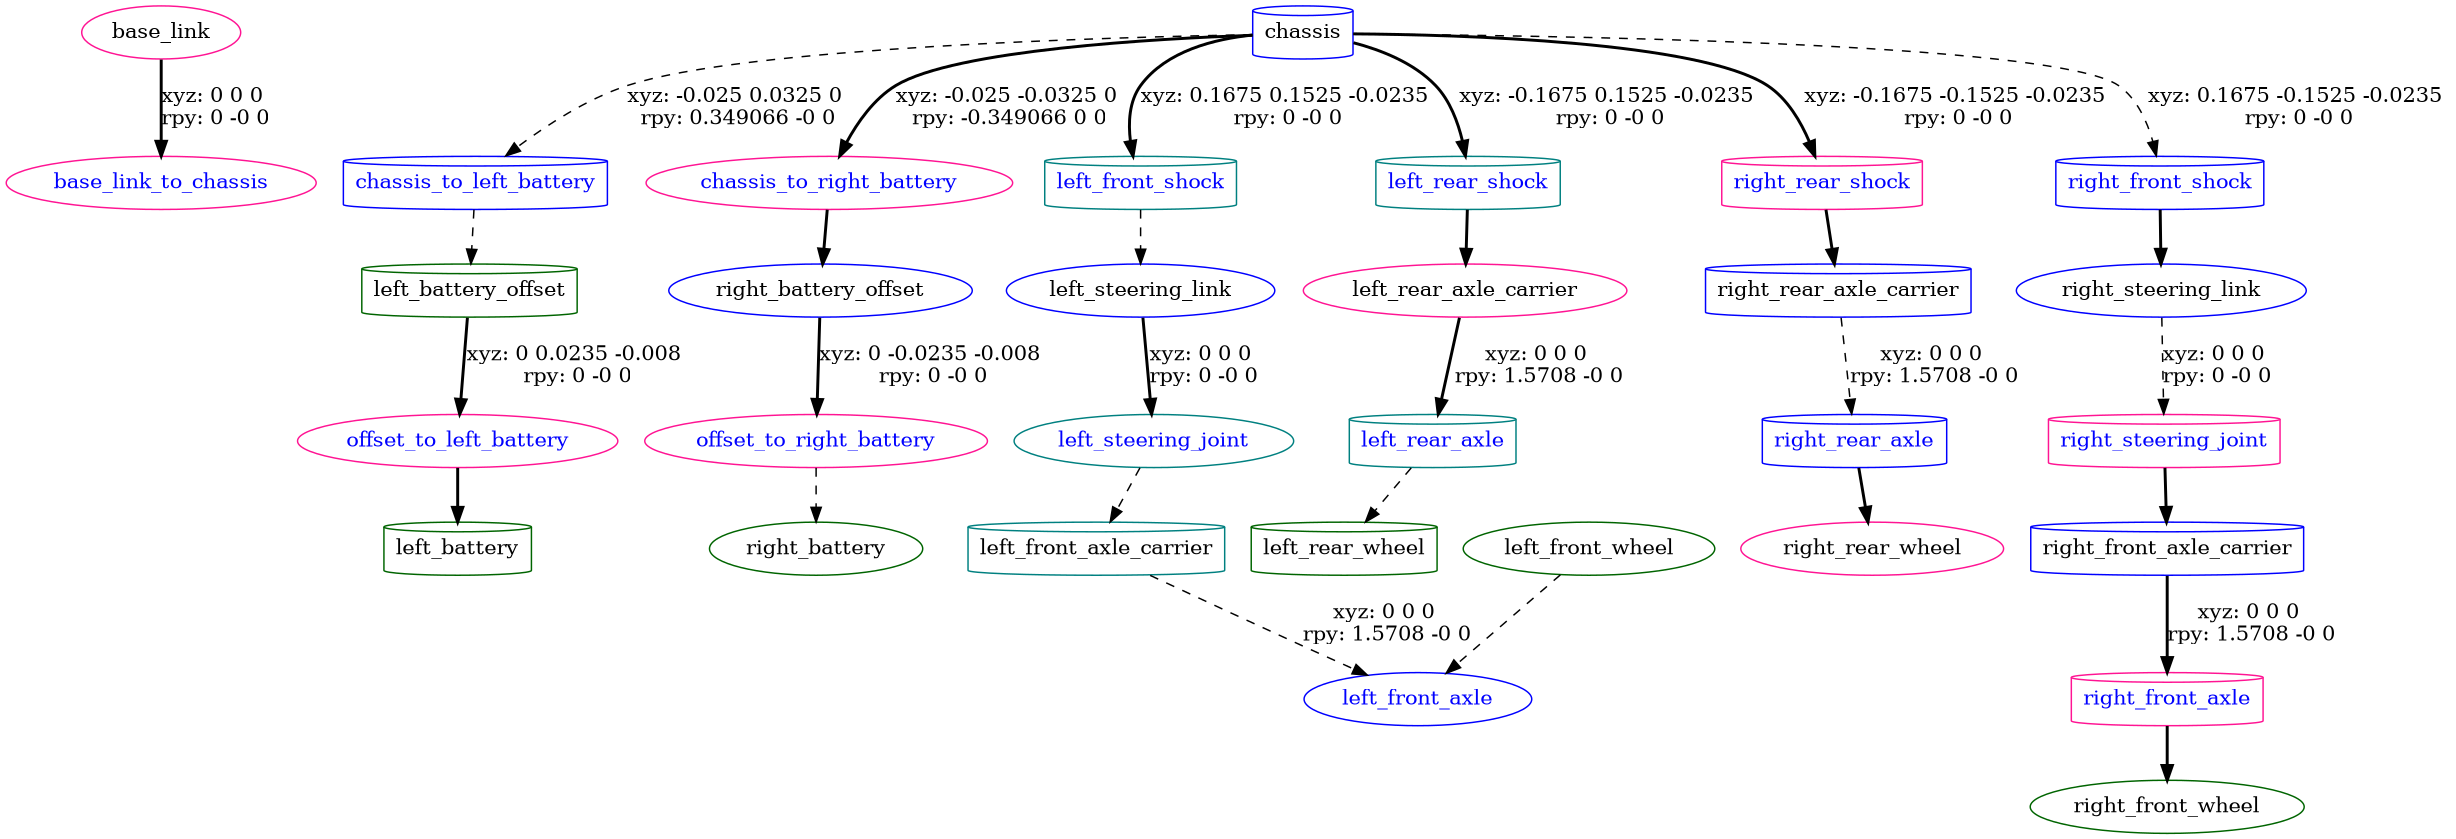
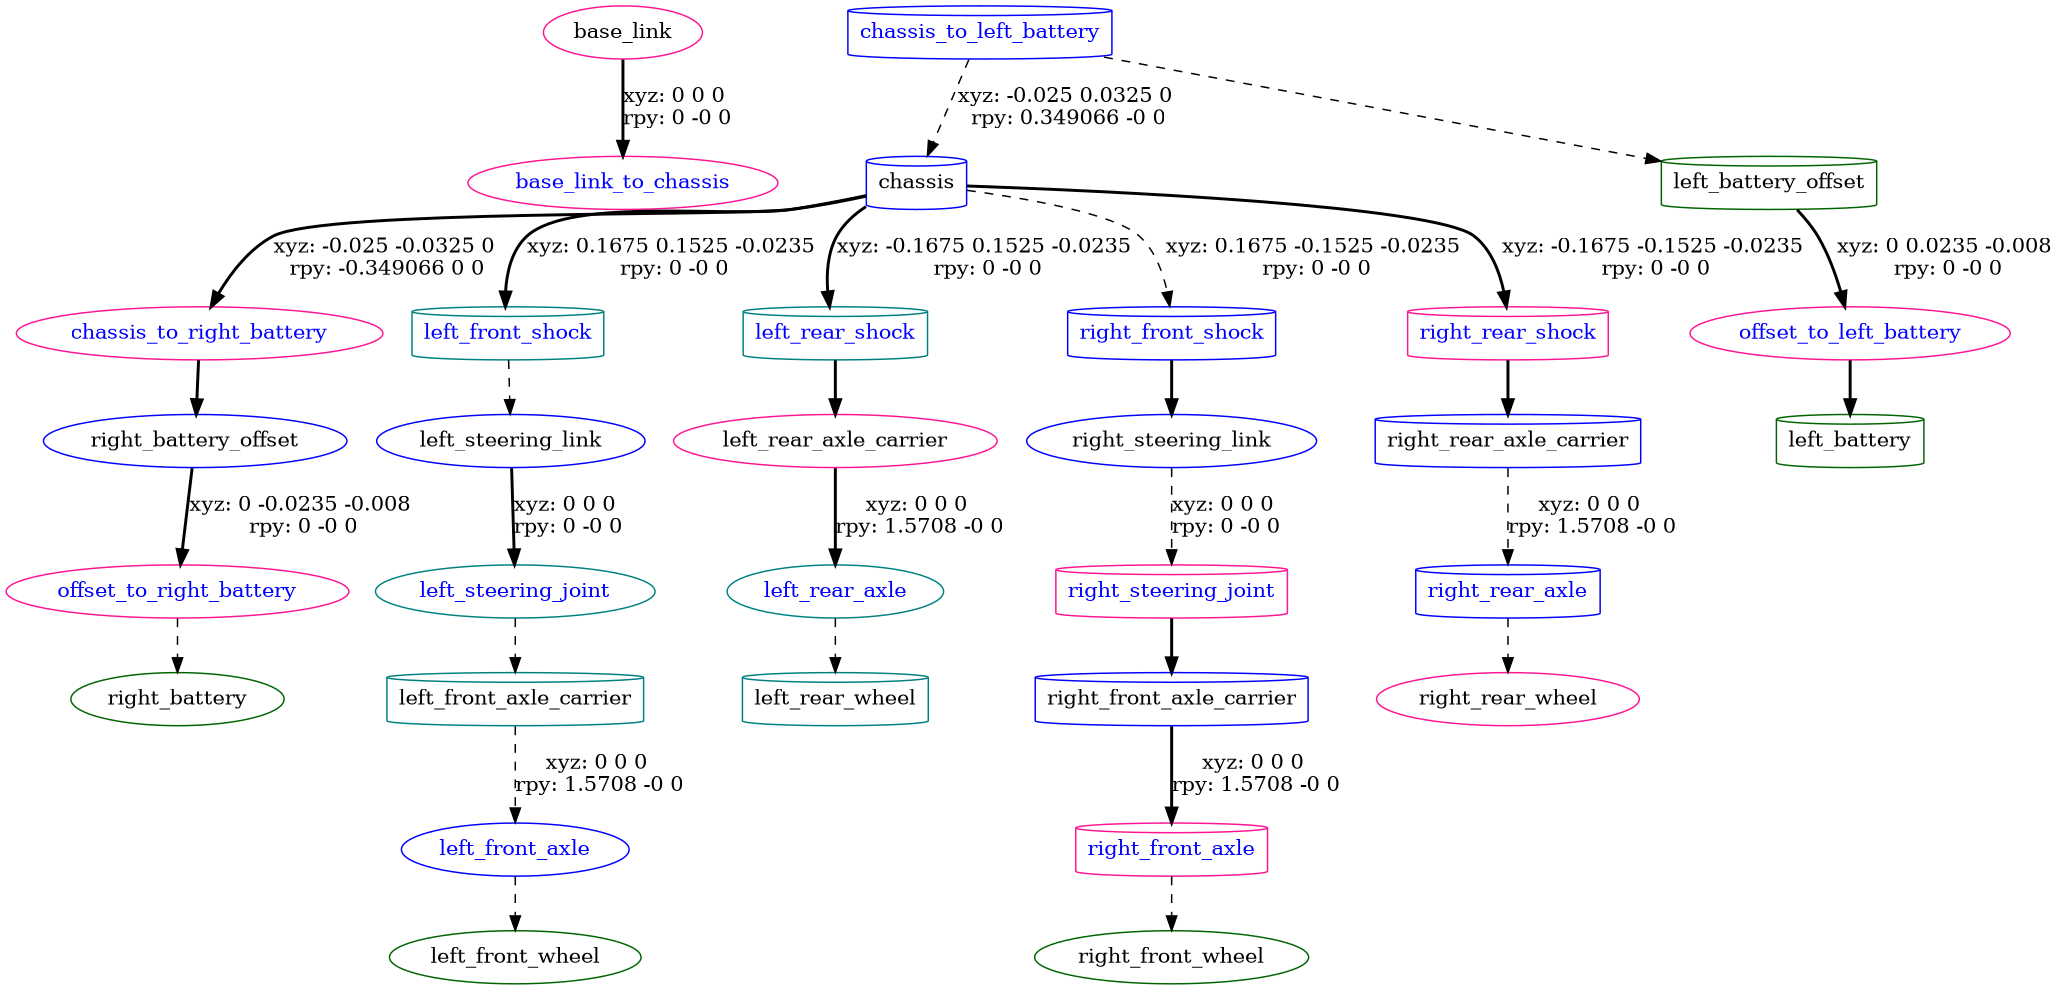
(876, 51) -> (951, 101)
(1433, 441) -> (835, 591)
(1862, 488) -> (1508, 638)
(1344, 549) -> (835, 699)
(1509, 619) -> (515, 896)
(2167, 746) -> (1172, 896)
